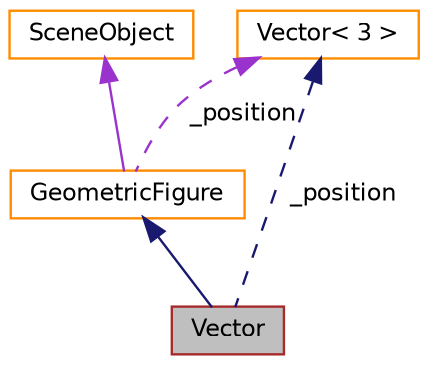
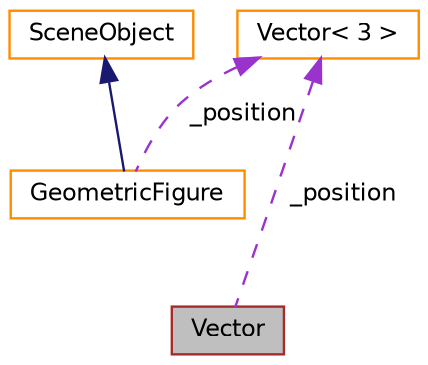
(117, 127) -> (117, 127)
(274, 194) -> (274, 194)
(185, 272) -> none
